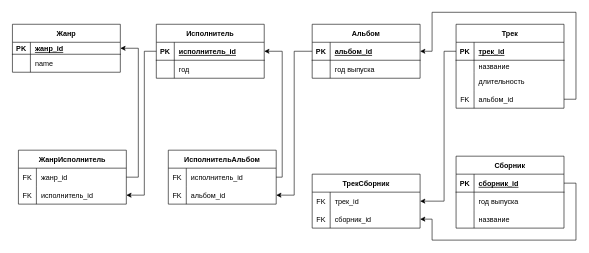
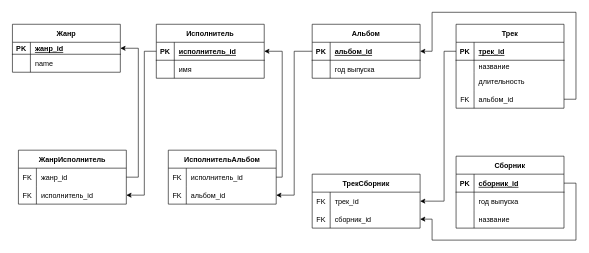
(185, 70) -> (185, 70)
